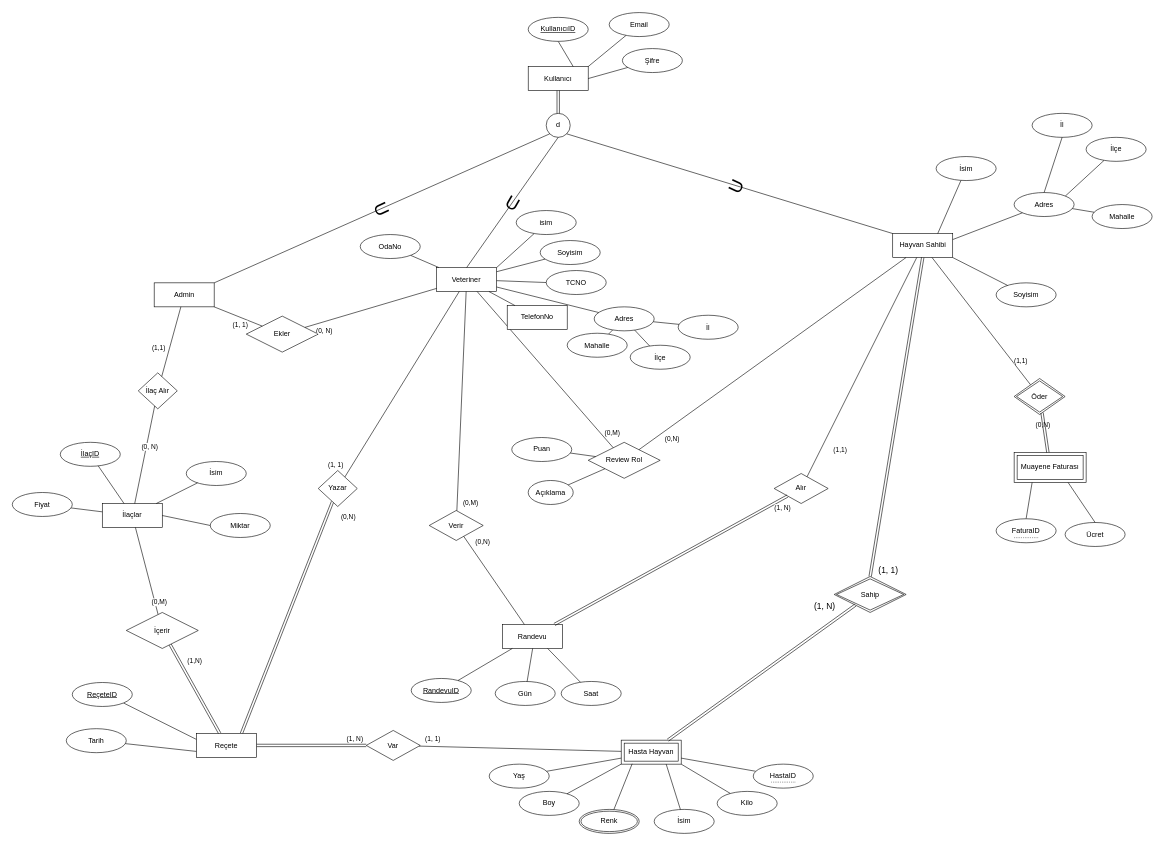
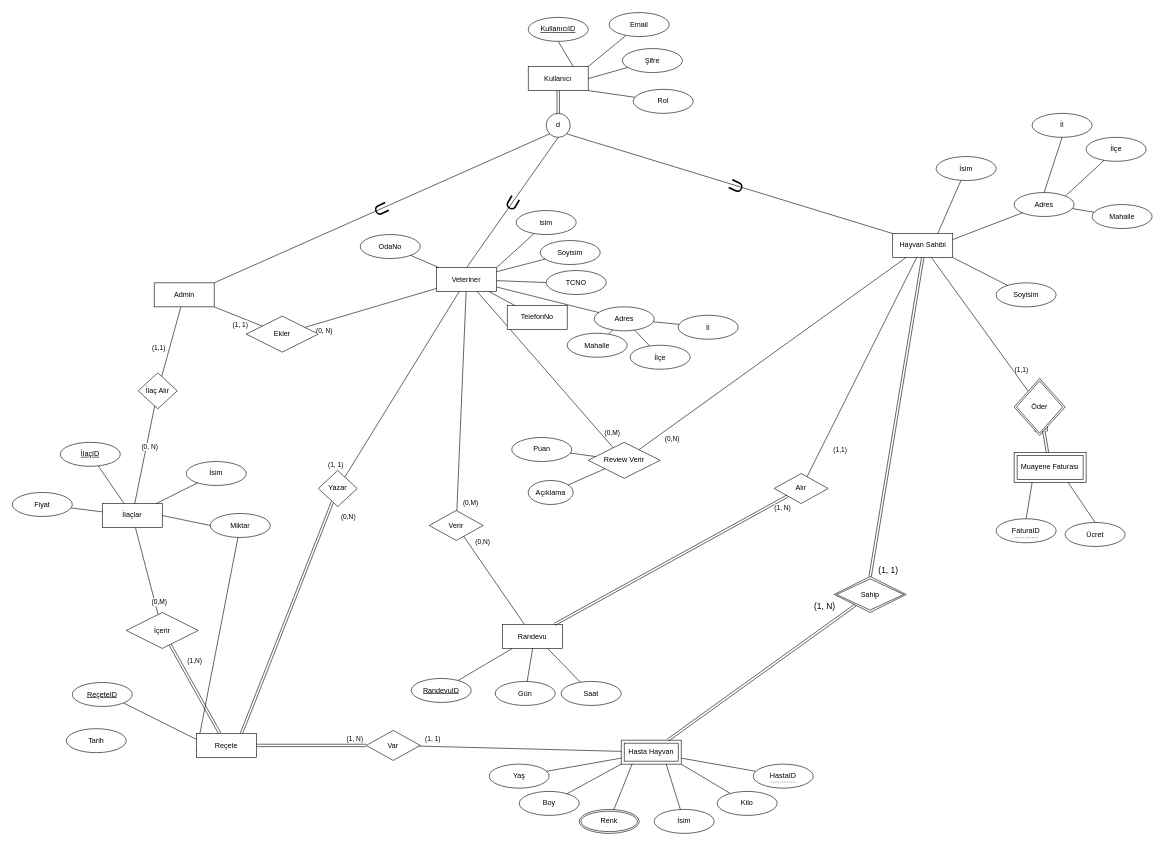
none -> (611, 94)
none -> (663, 101)
(1040, 396) -> (1040, 407)
(624, 460) -> (624, 460)
(161, 747) -> (222, 621)
